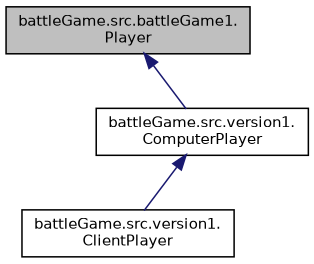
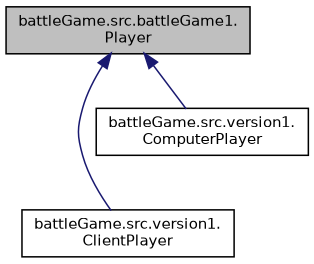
(160, 189) -> (79, 139)
